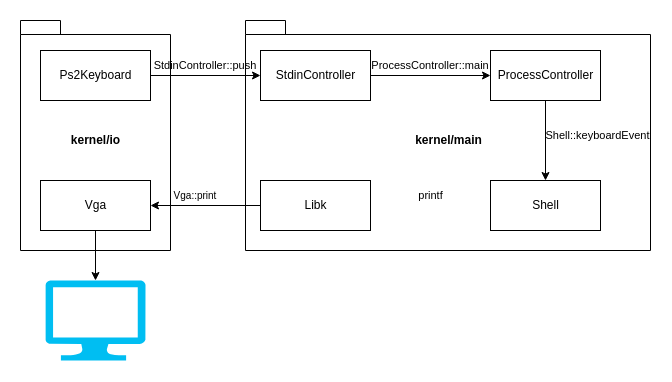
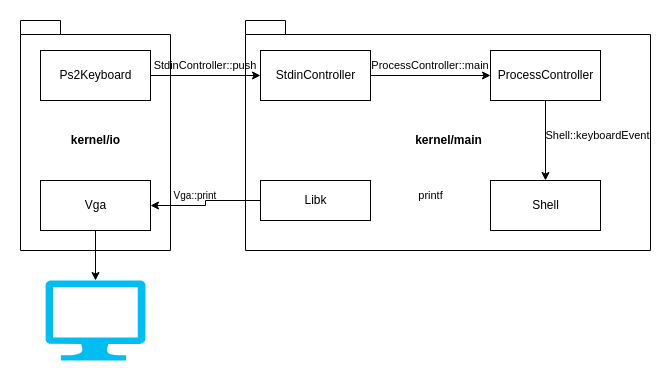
(316, 206) -> (316, 201)
